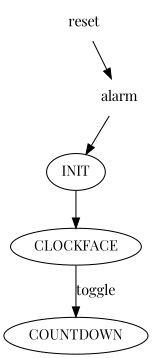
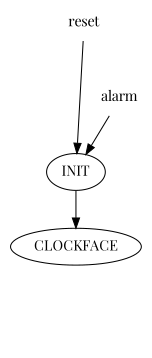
(100, 55) -> (80, 92)
(76, 336) -> none
